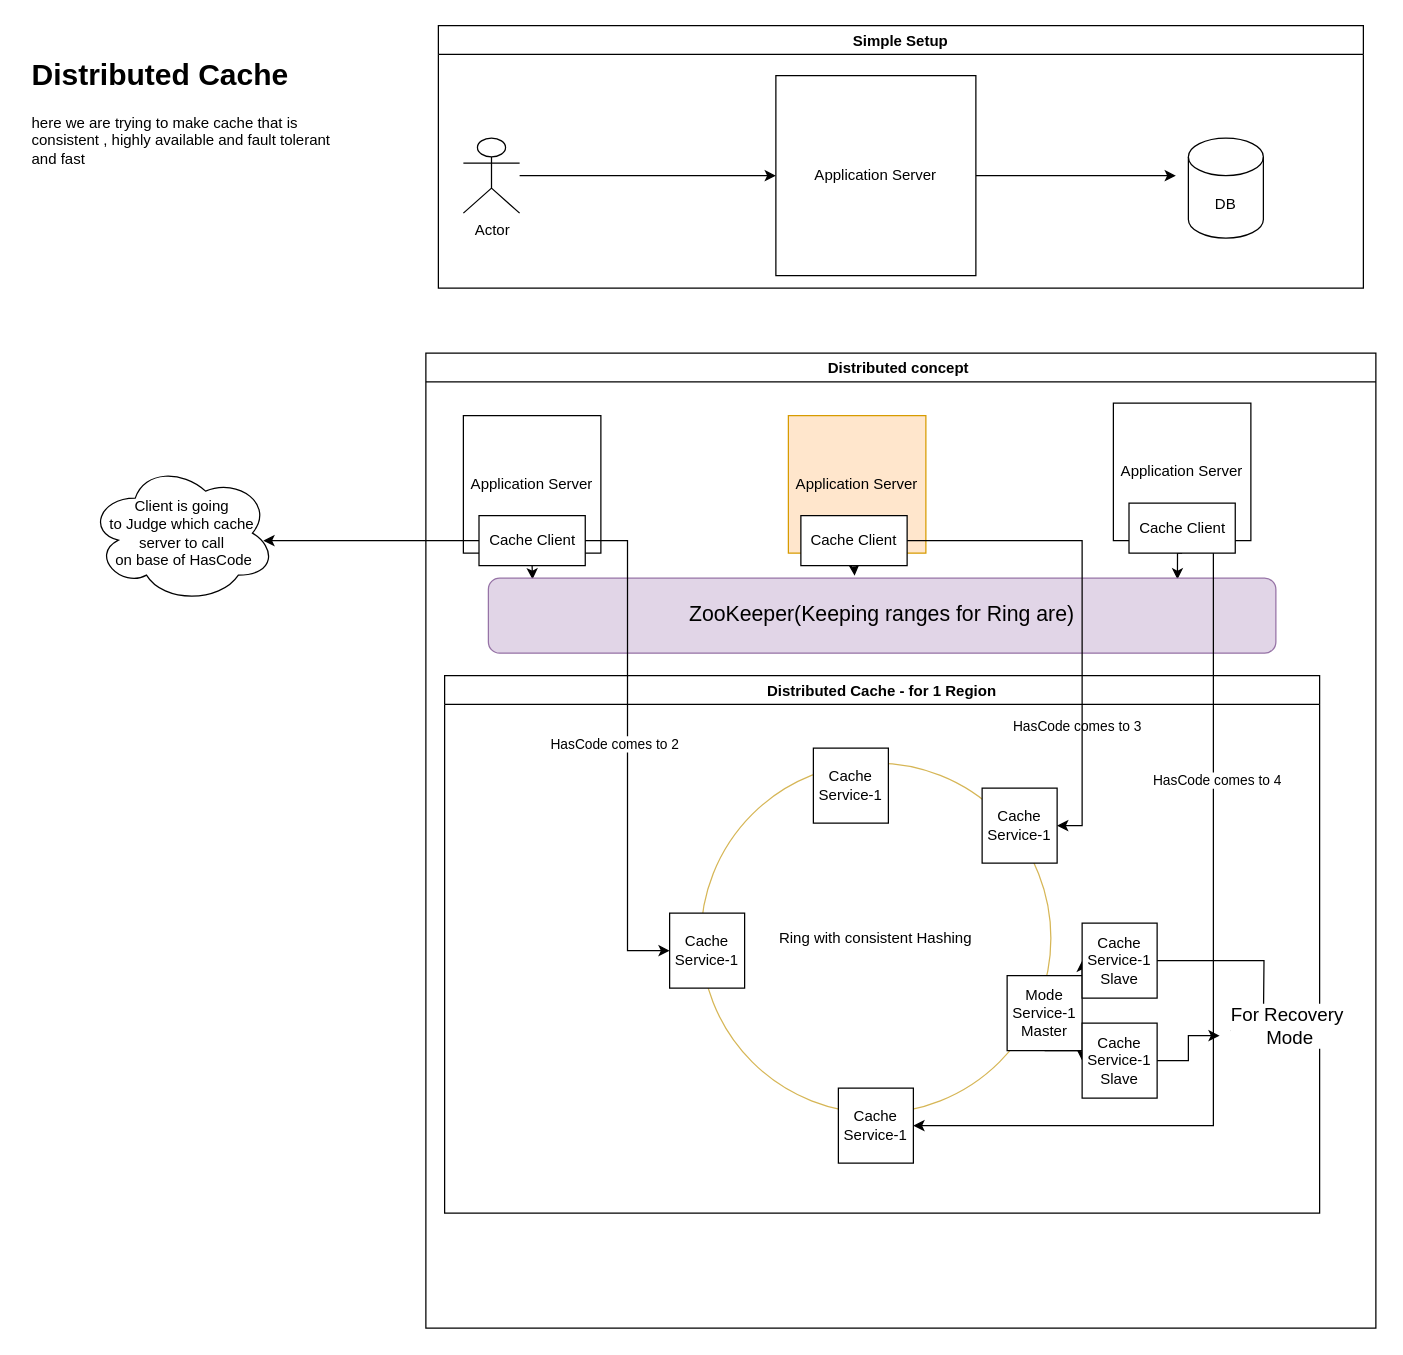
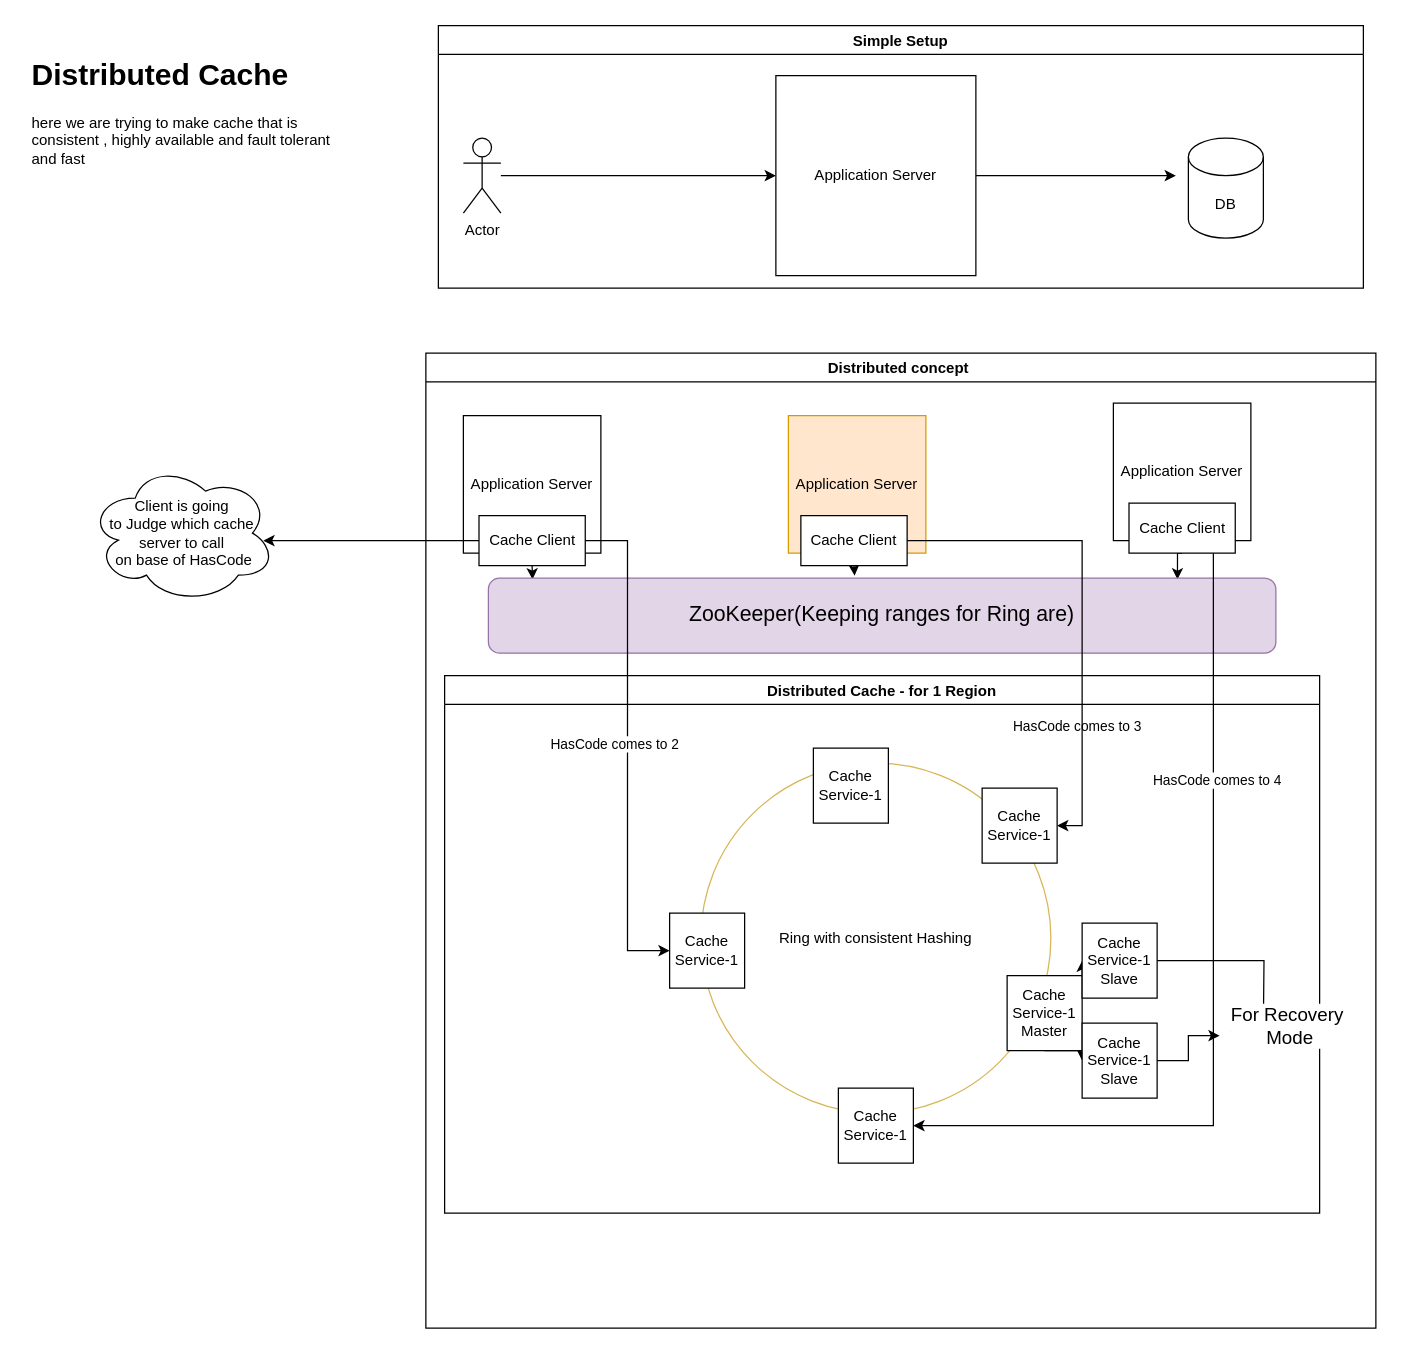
(491, 176) -> (482, 176)
(1044, 1013) -> (1044, 1013)
